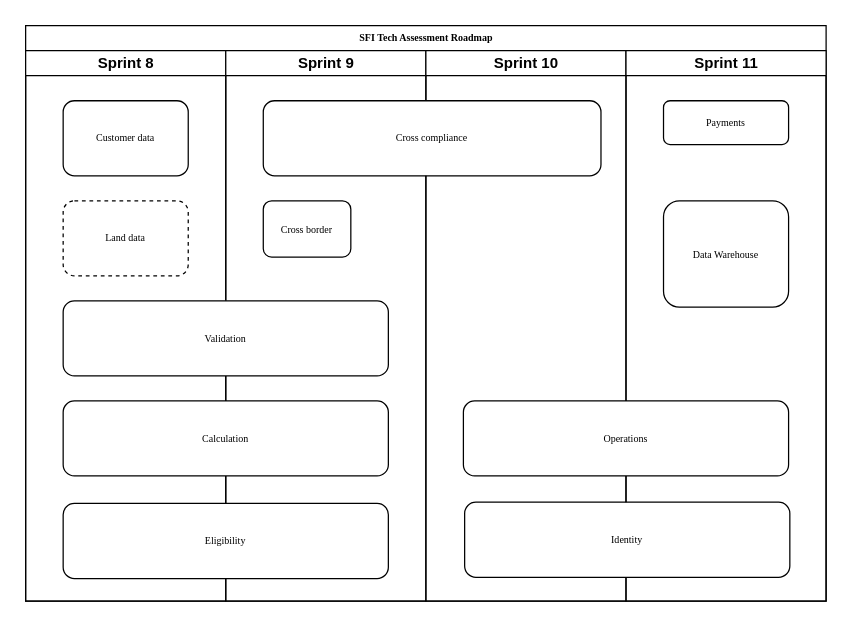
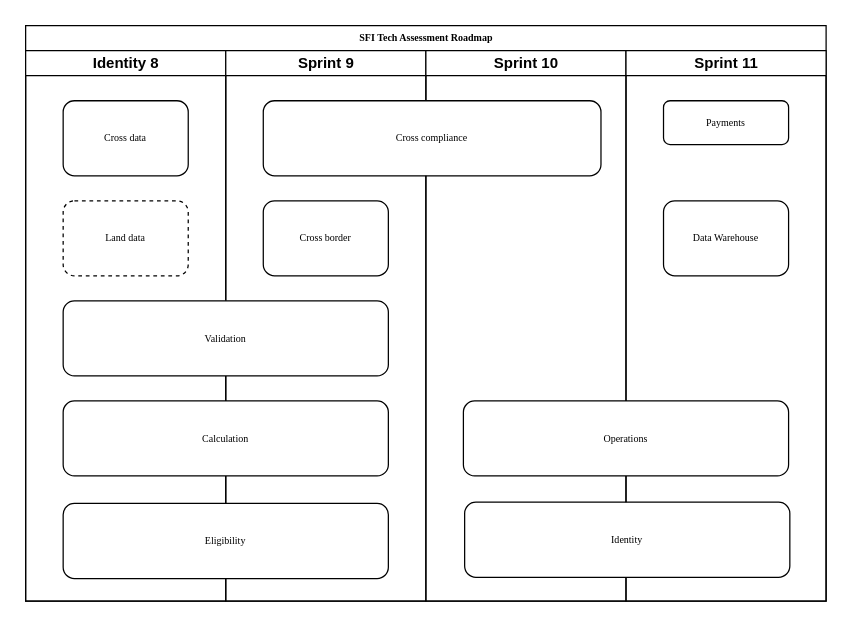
(126, 63) -> (126, 63)
(126, 138) -> (126, 138)
(307, 229) -> (326, 238)
(726, 254) -> (726, 238)
